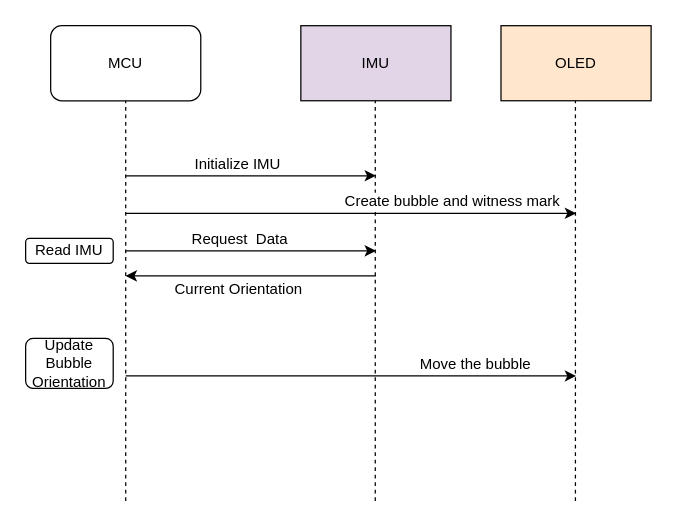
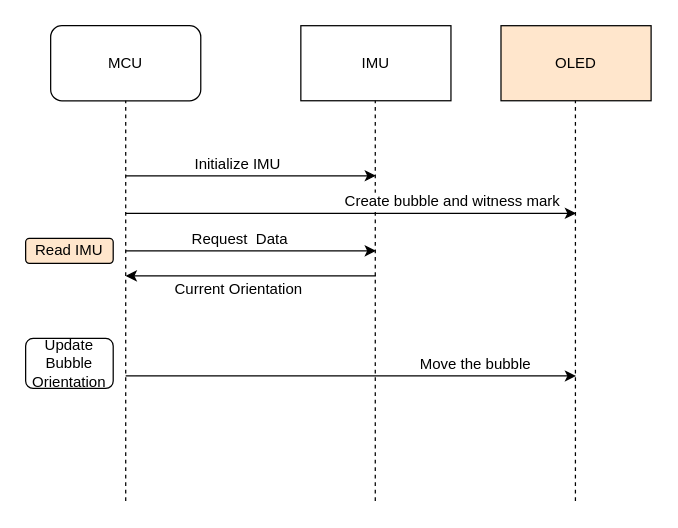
(376, 63) -> (376, 63)
(69, 251) -> (69, 251)
